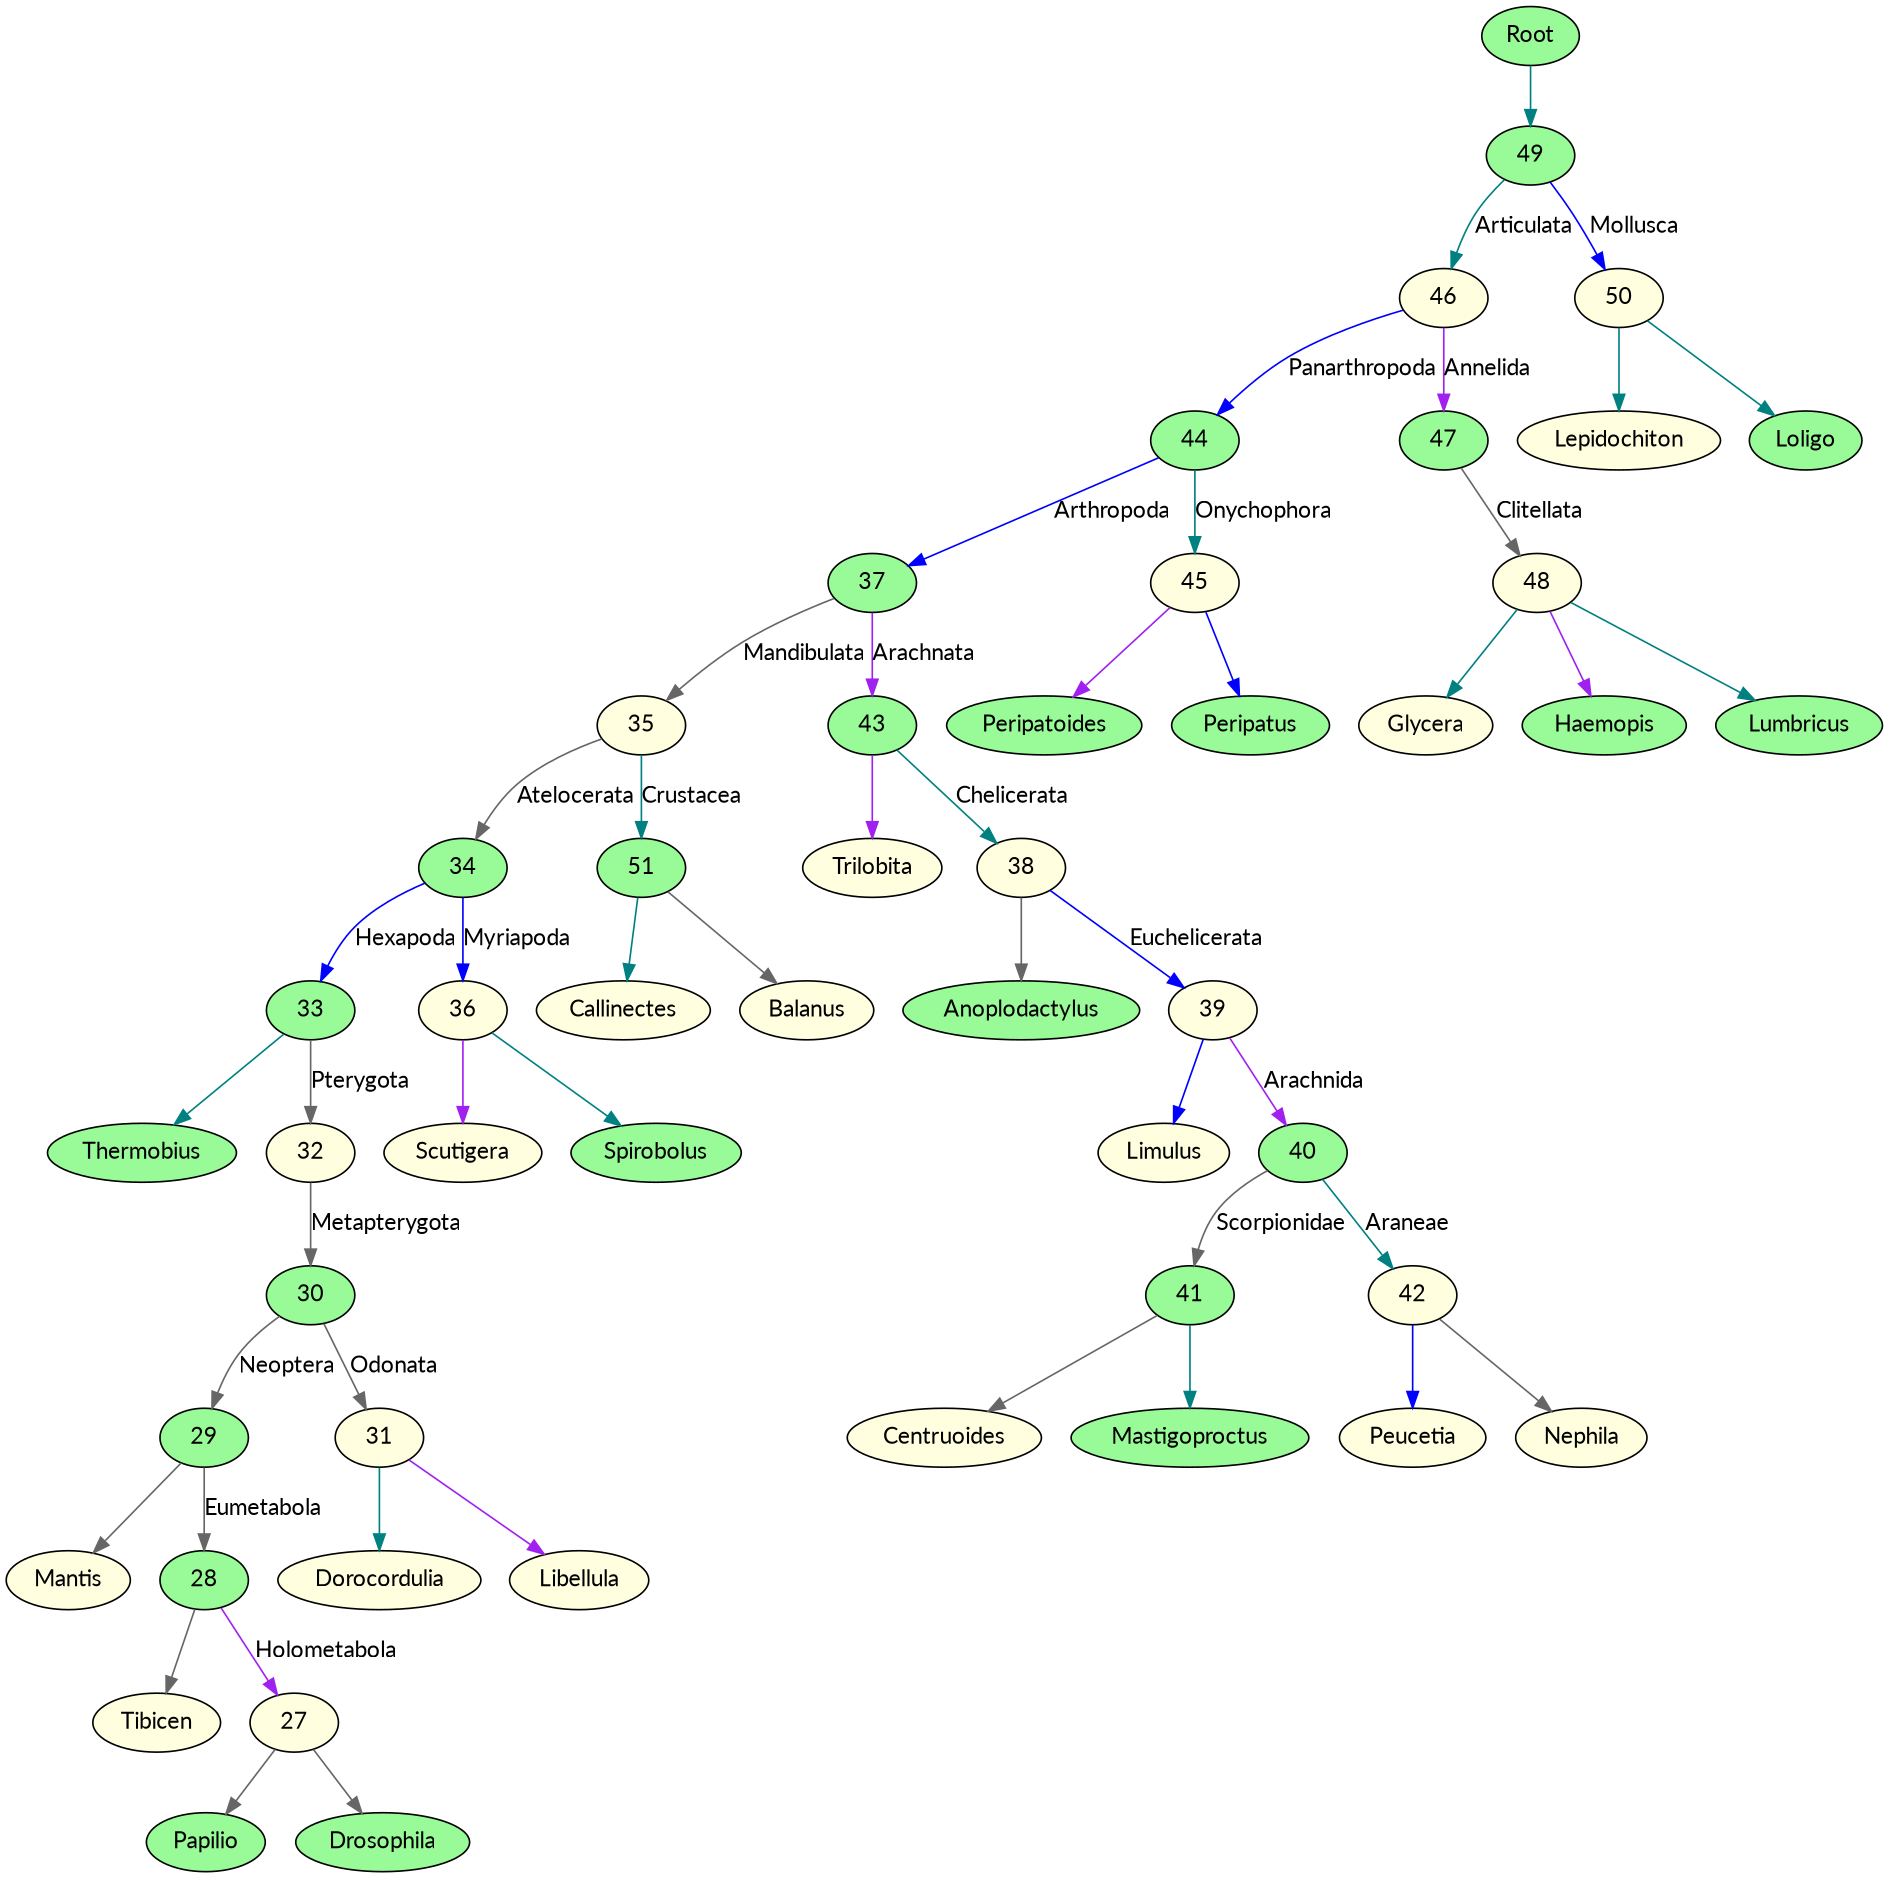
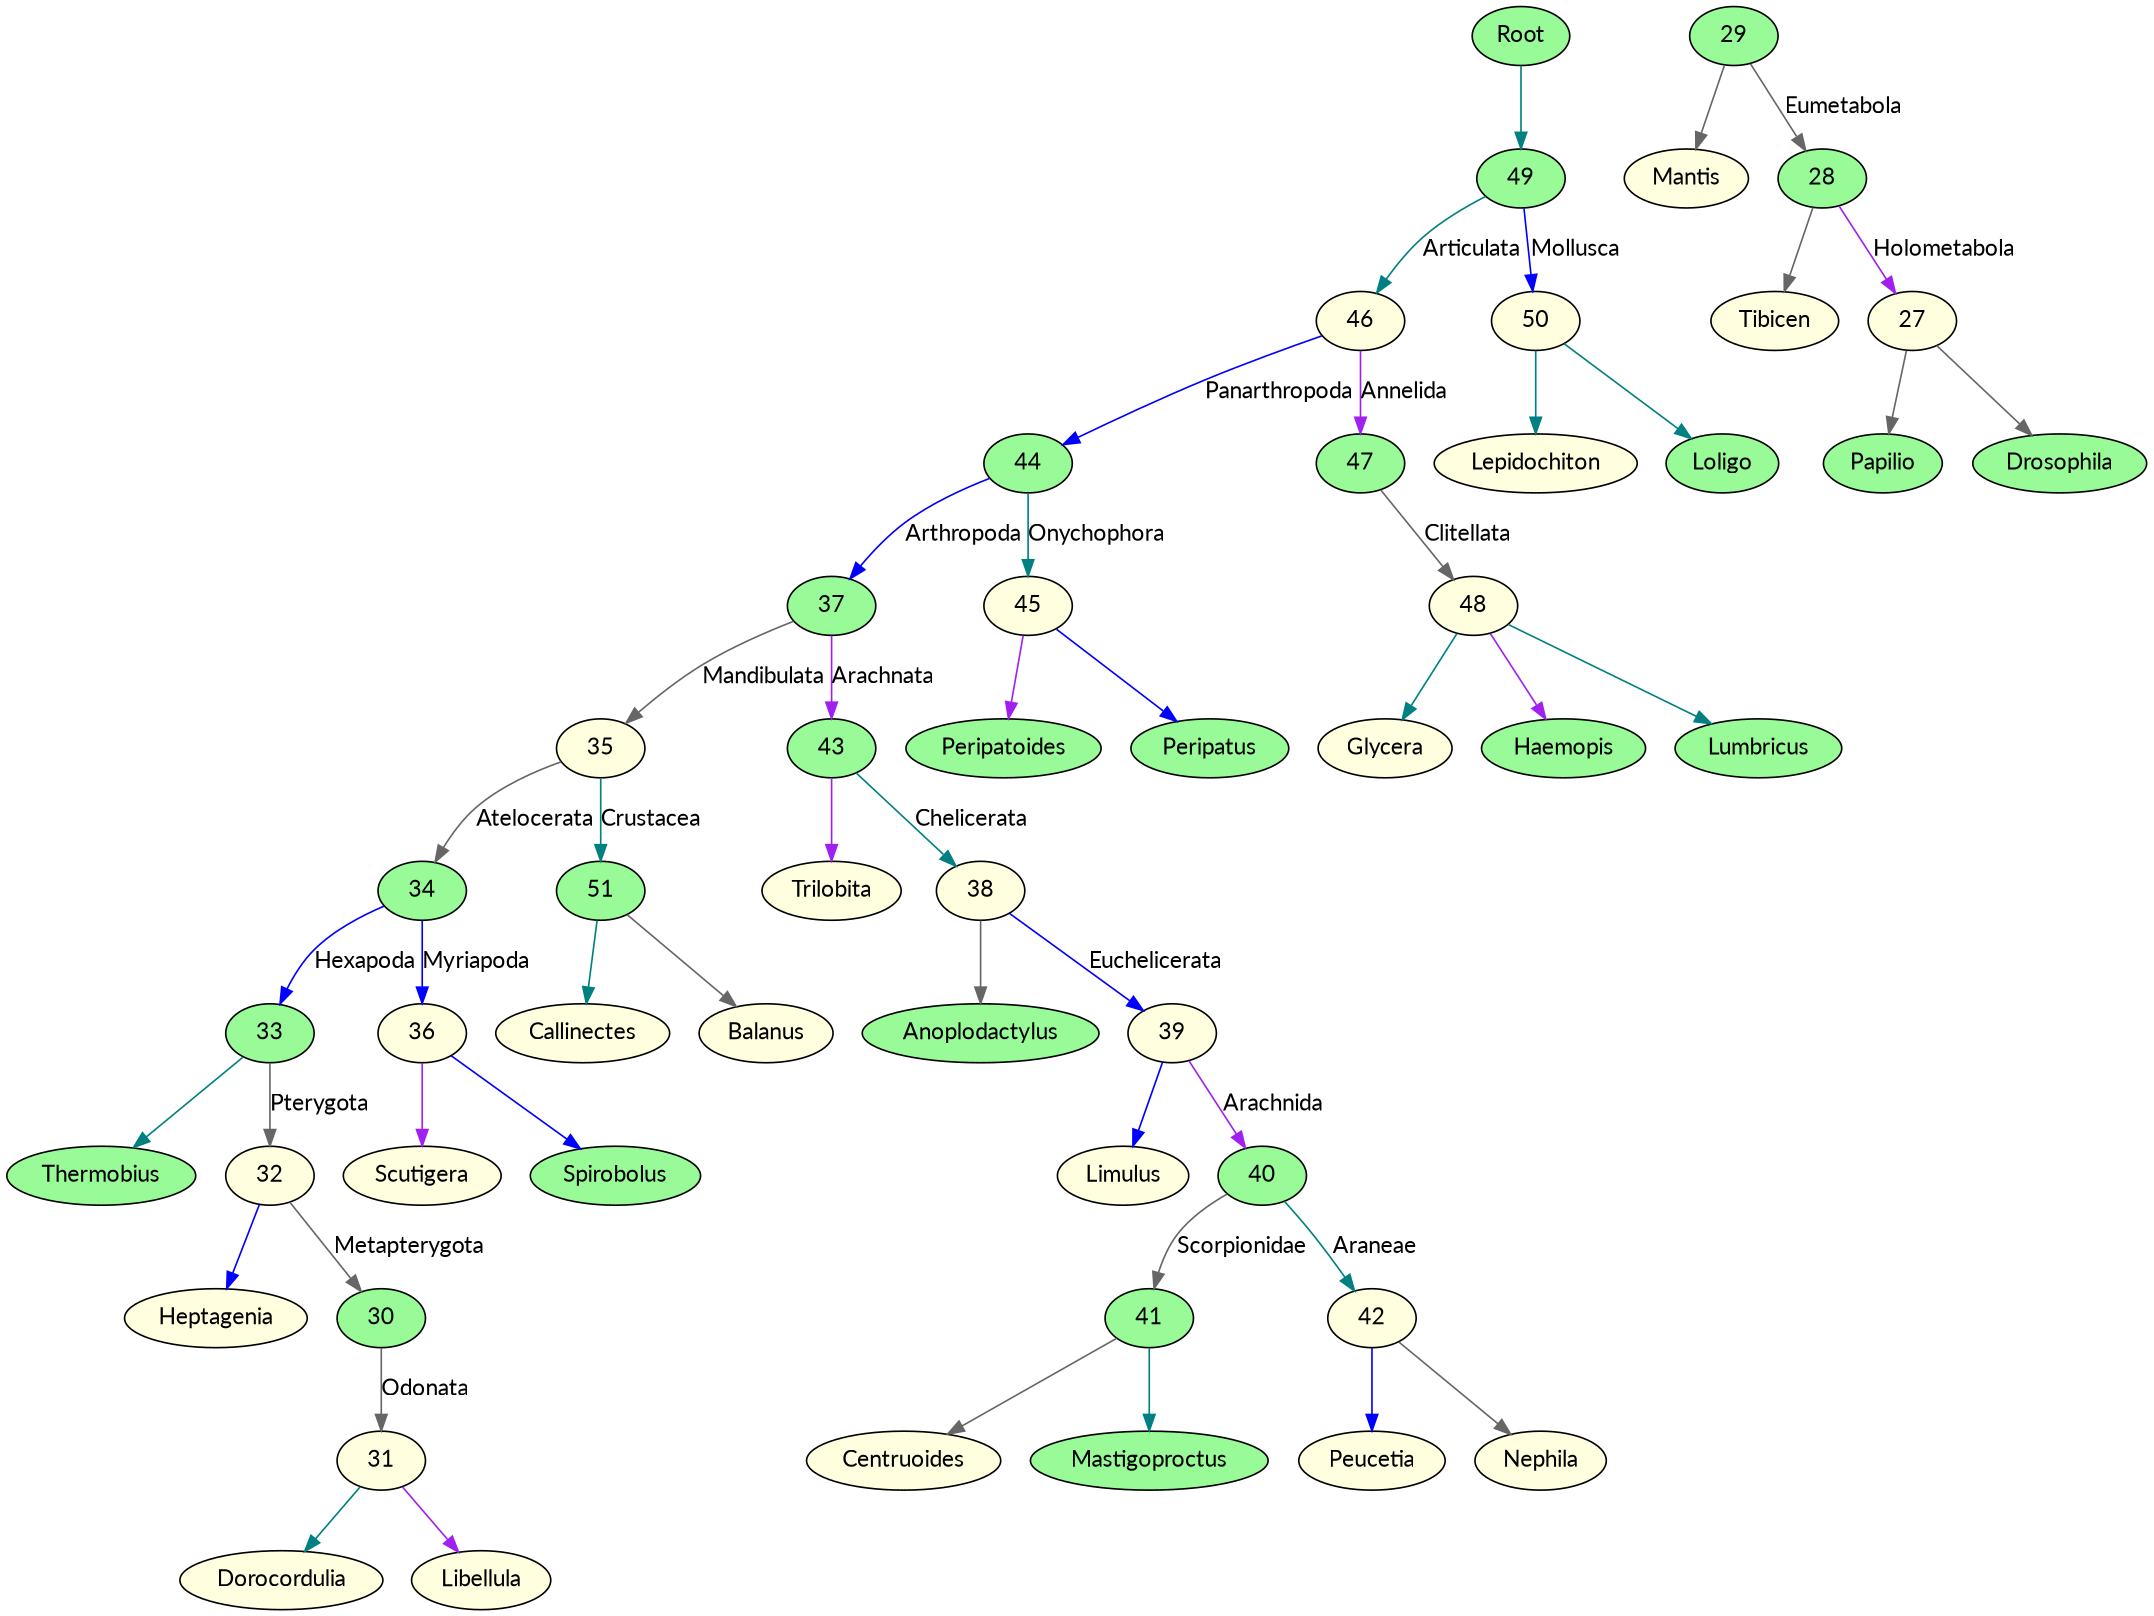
(550, 1075) -> (509, 1098)
none -> (216, 1318)
(242, 1350) -> none
